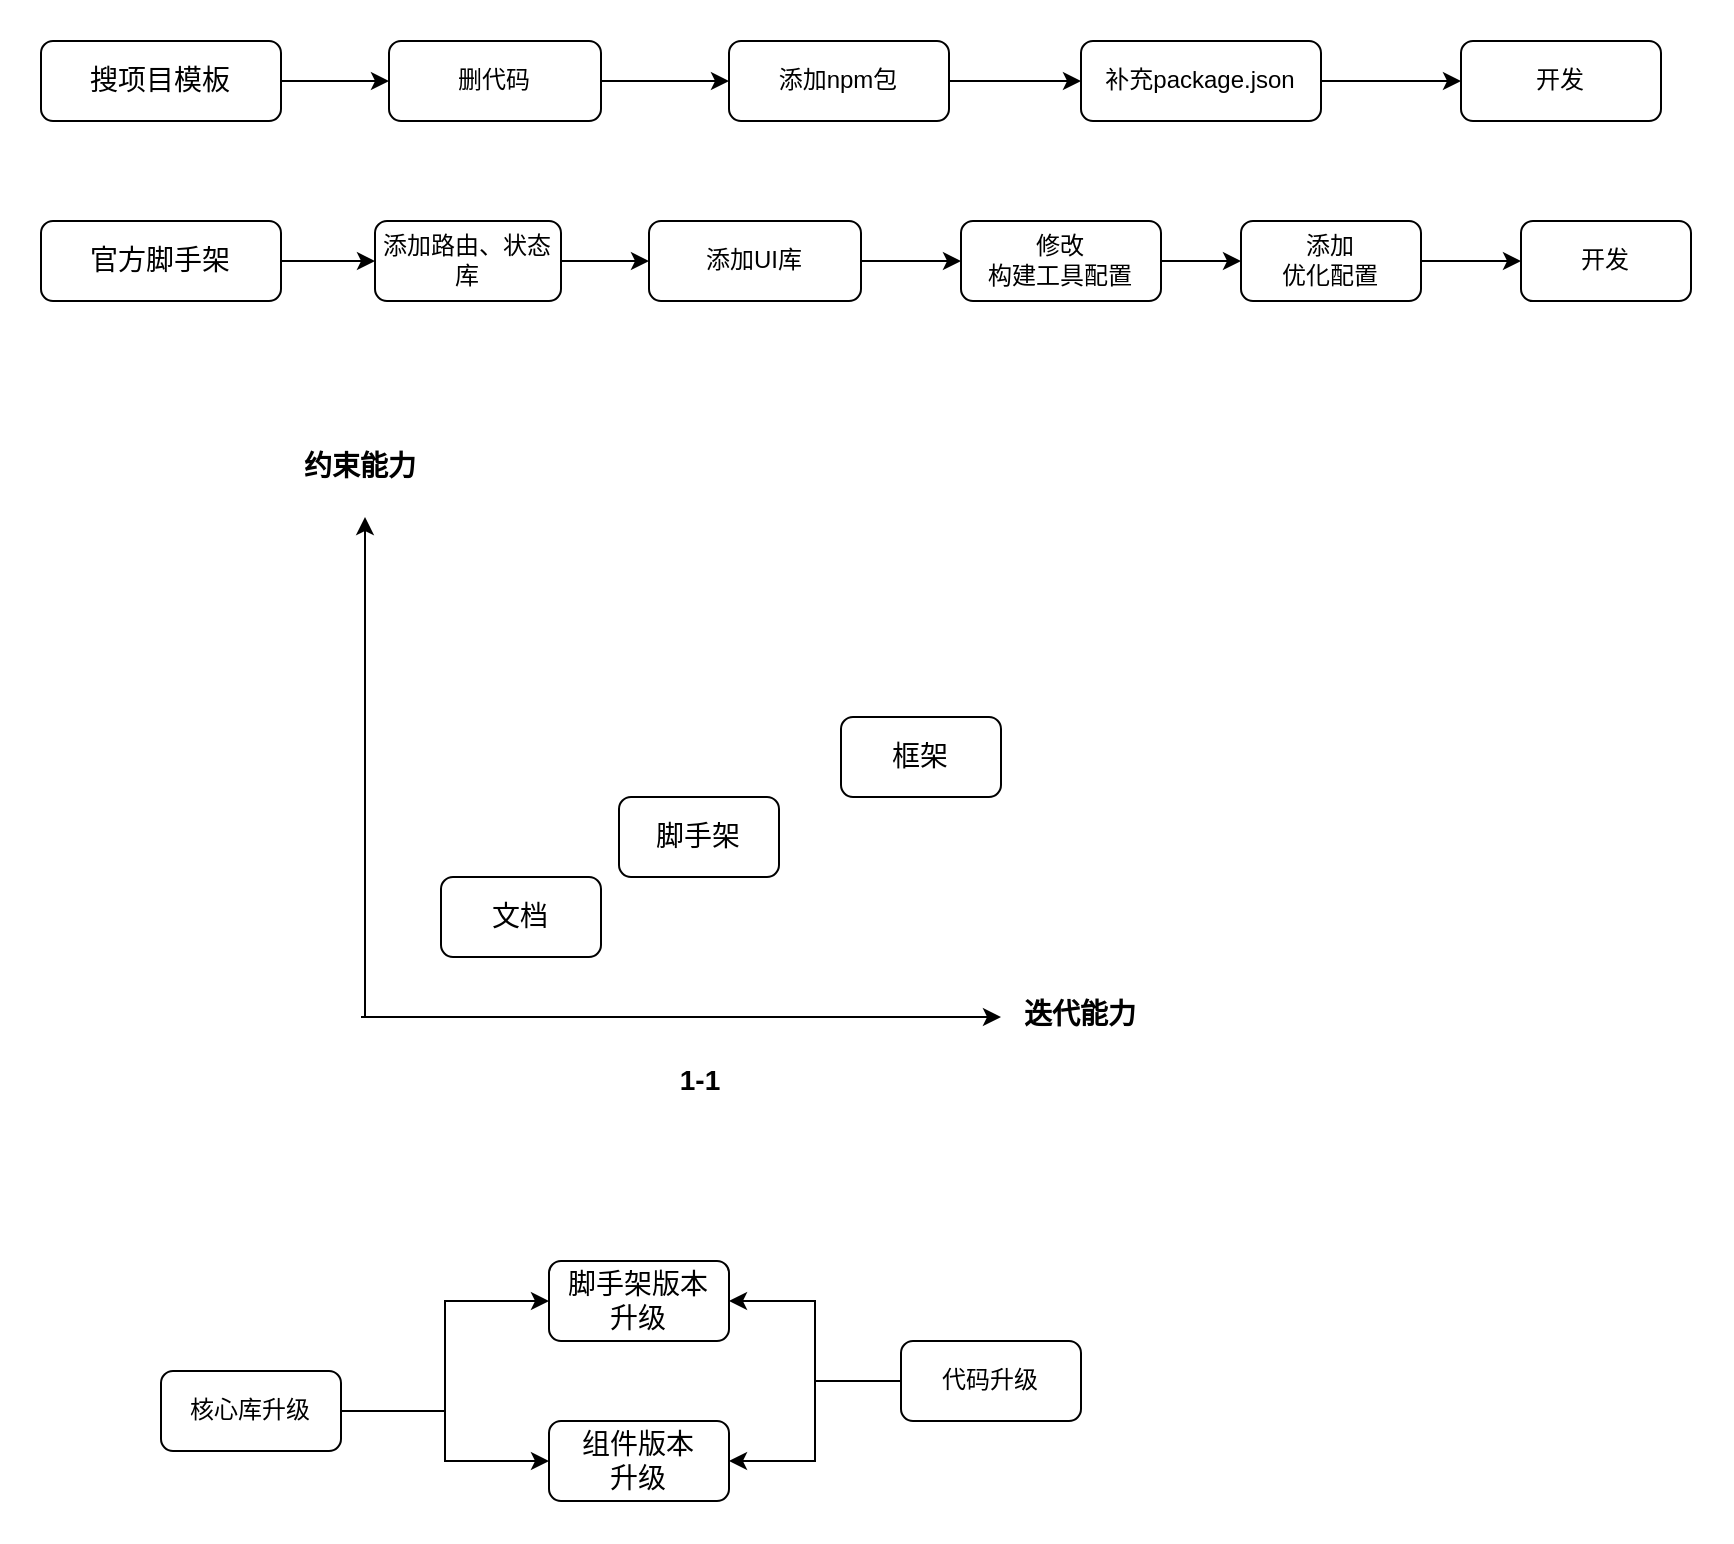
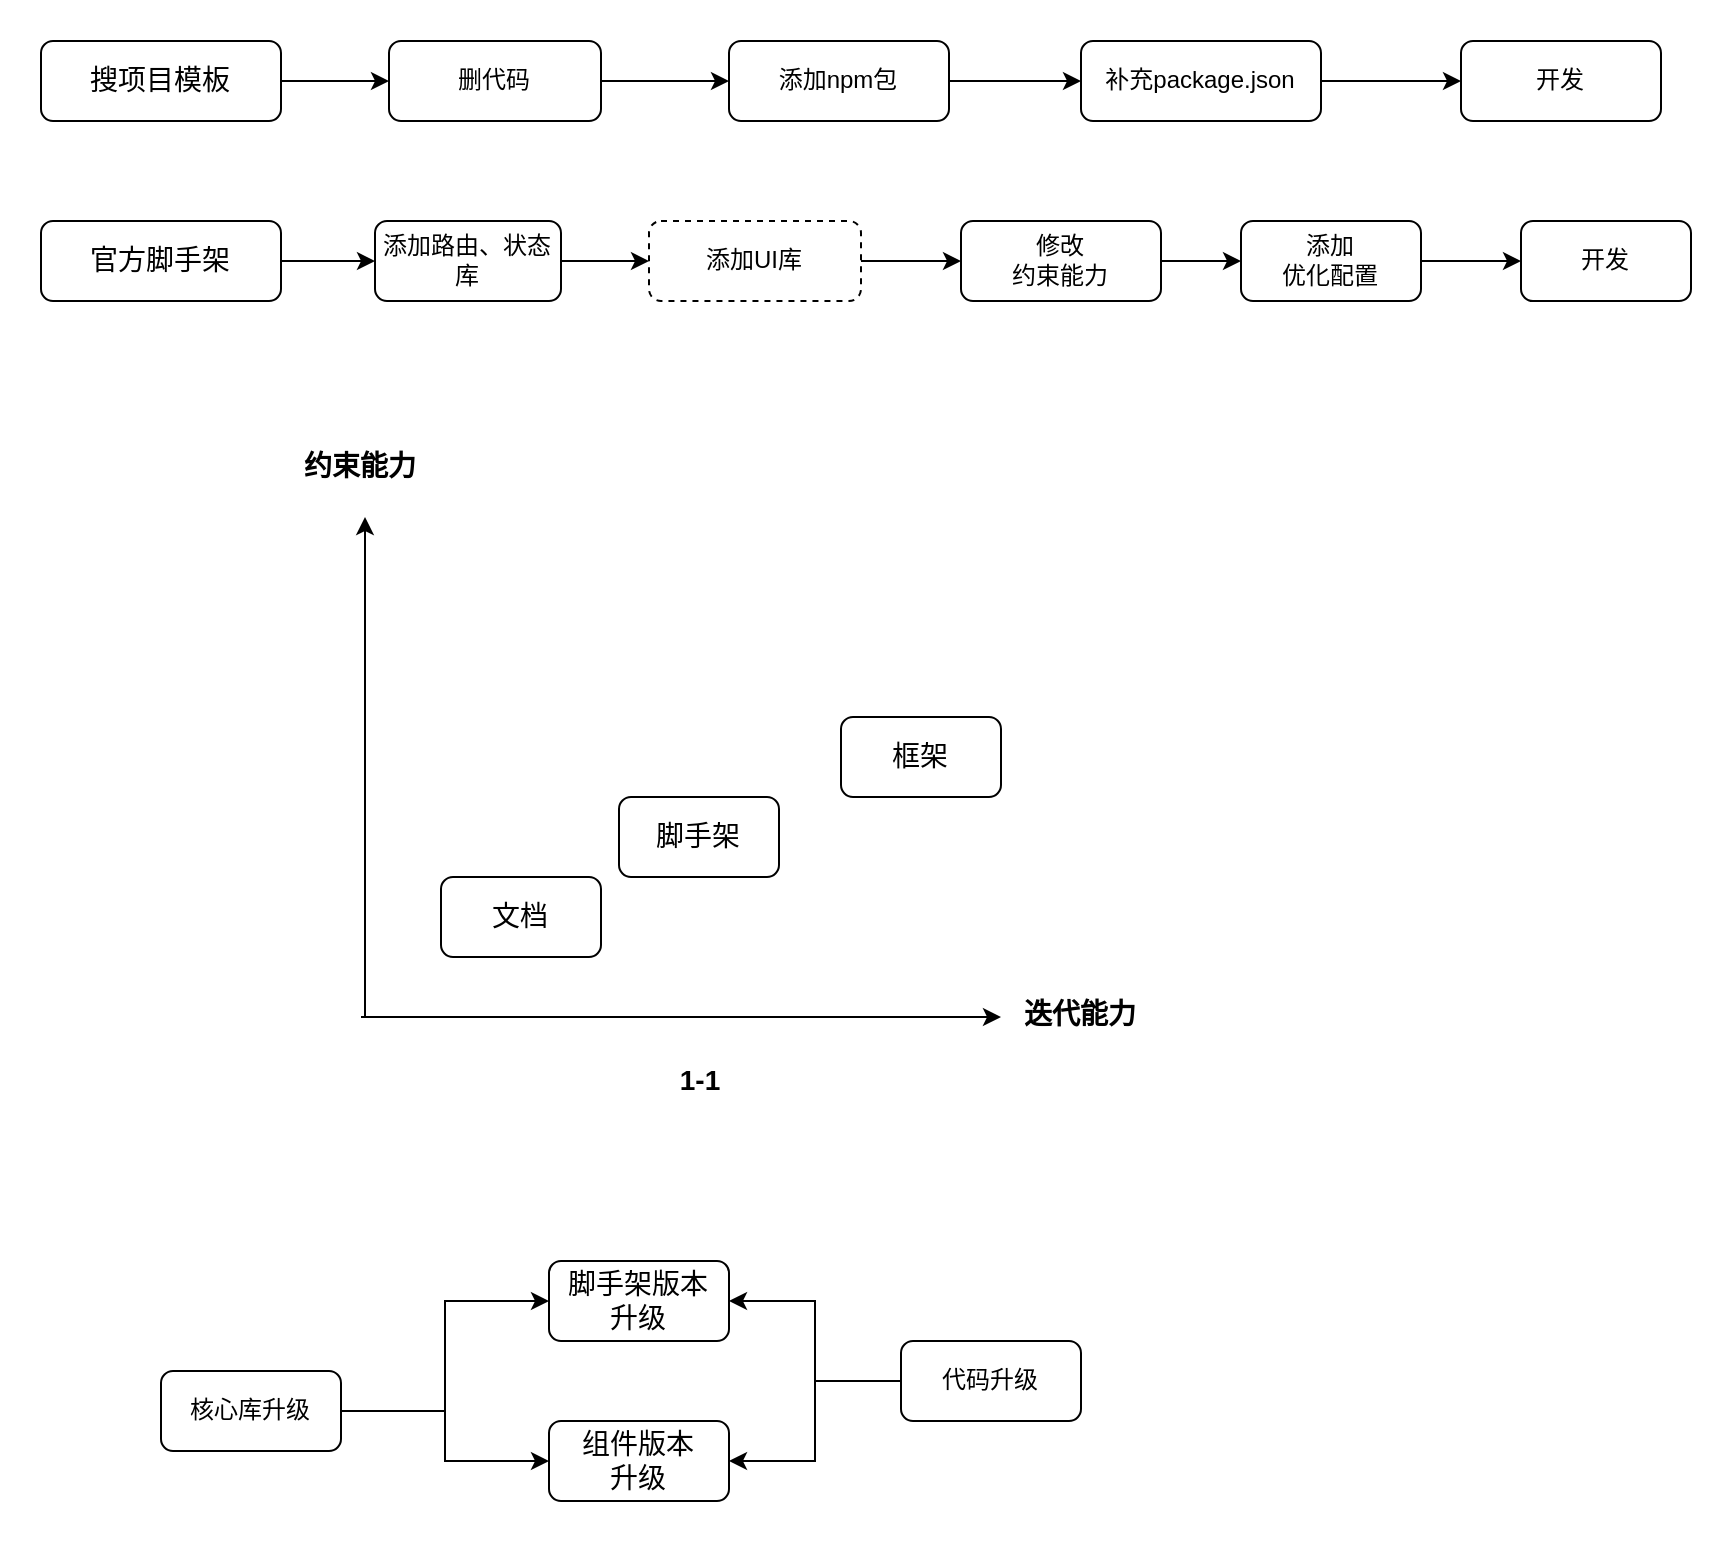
(755, 261) -> (755, 261)
(1061, 261) -> (1061, 261)
